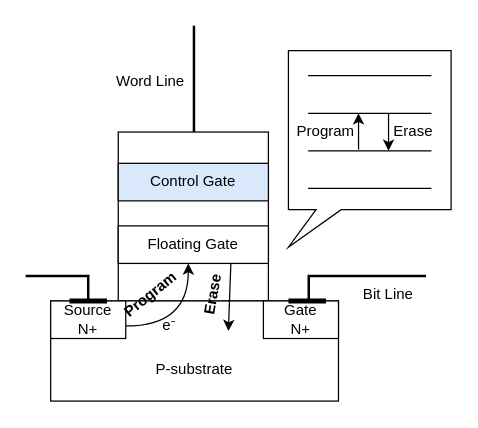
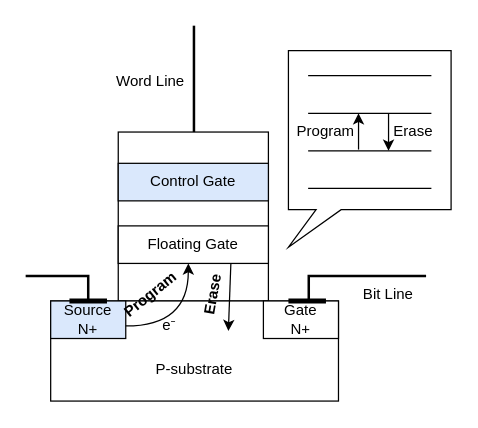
(88, 319) -> (88, 319)
